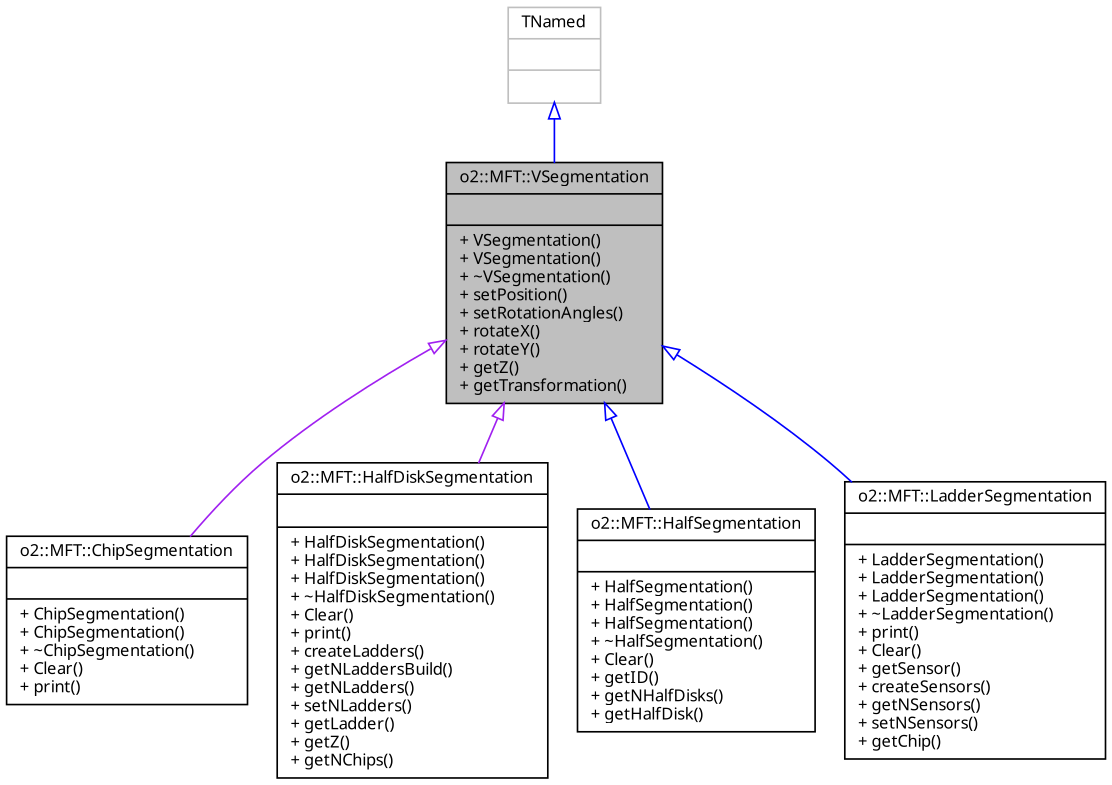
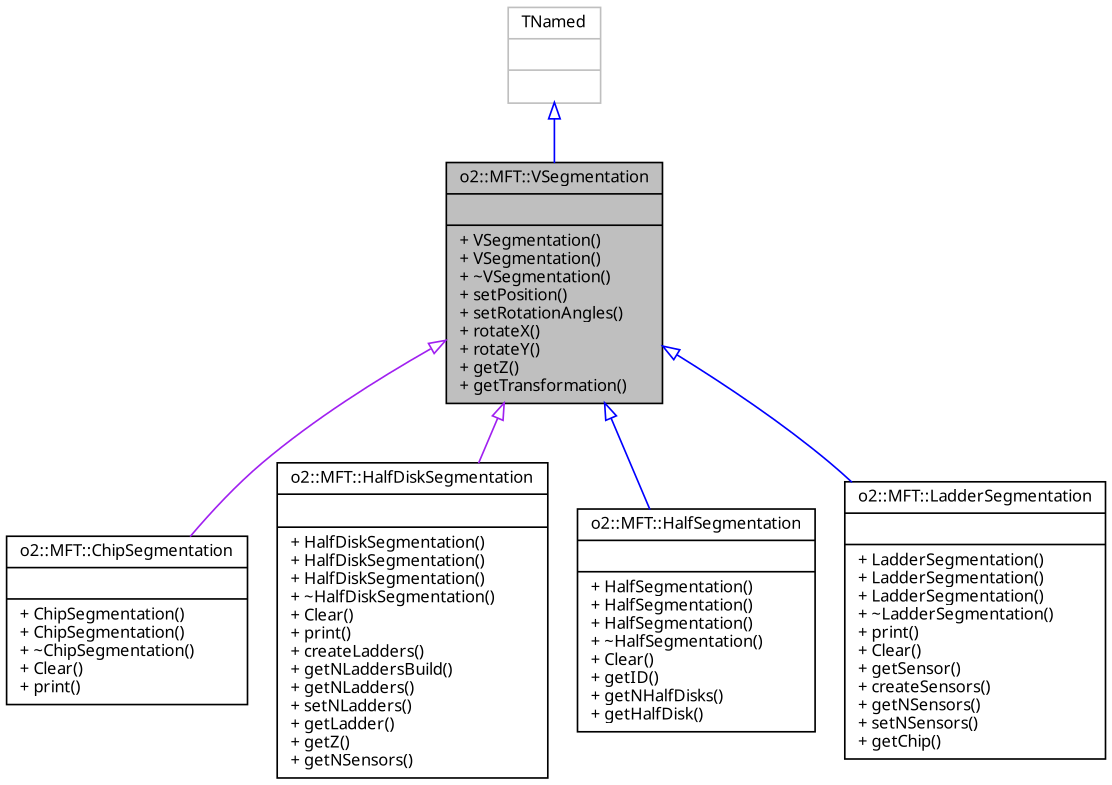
(342, 761) -> (352, 761)
